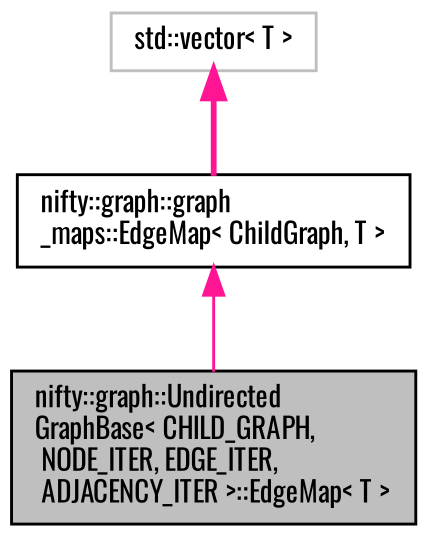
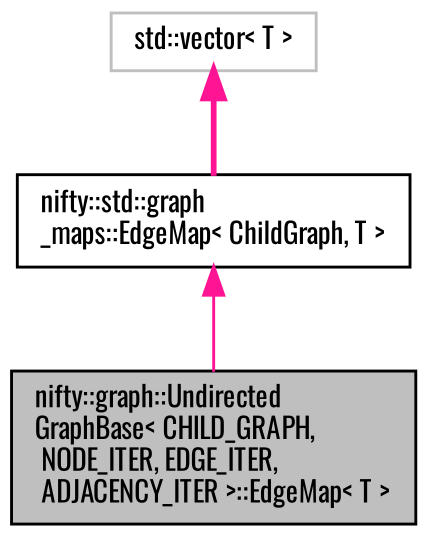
(214, 221) -> (214, 221)
